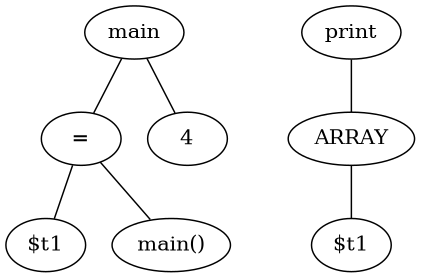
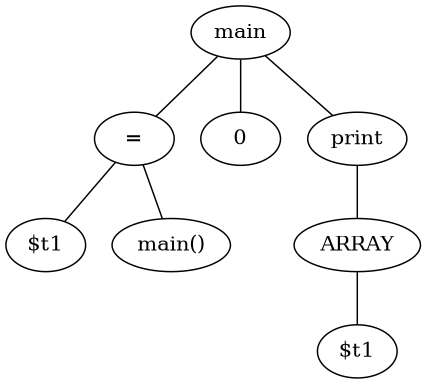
none -> (299, 86)
(188, 139) -> (241, 139)
